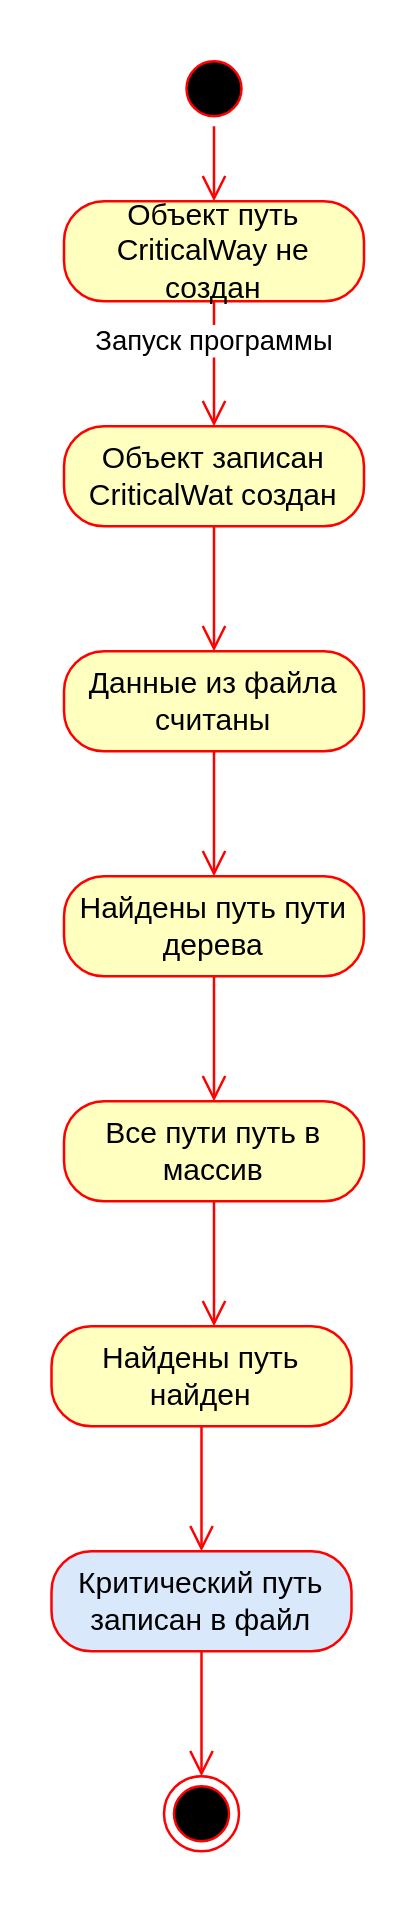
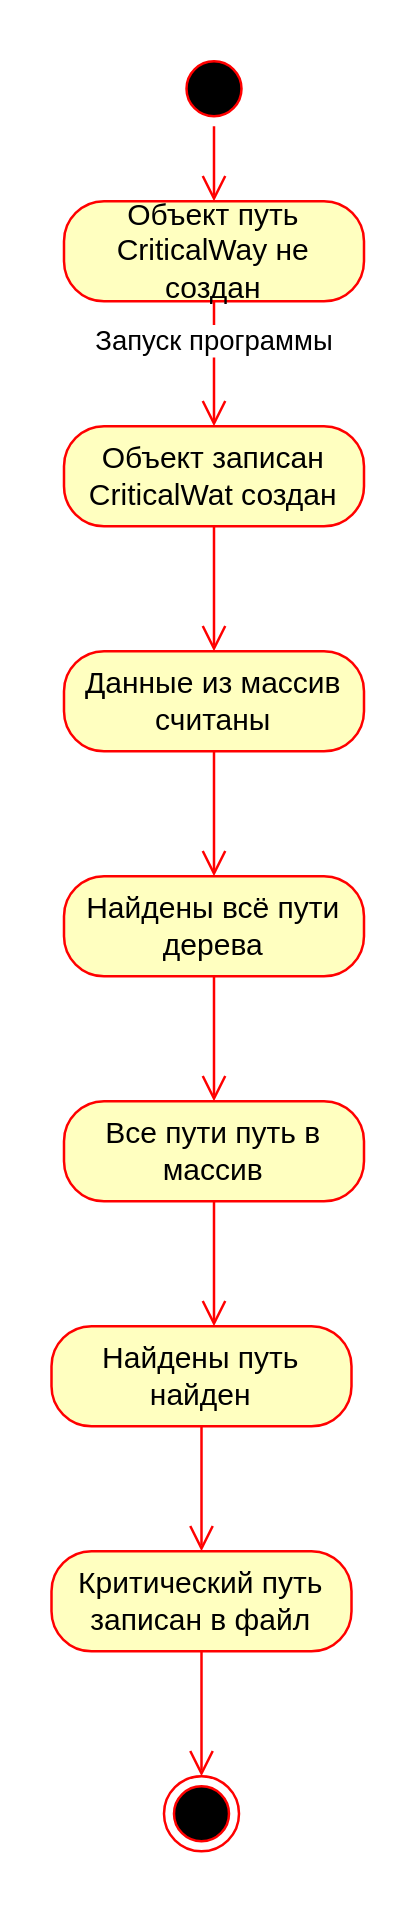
(214, 701) -> (214, 701)
(214, 926) -> (214, 926)
(201, 1601) -> (201, 1601)
